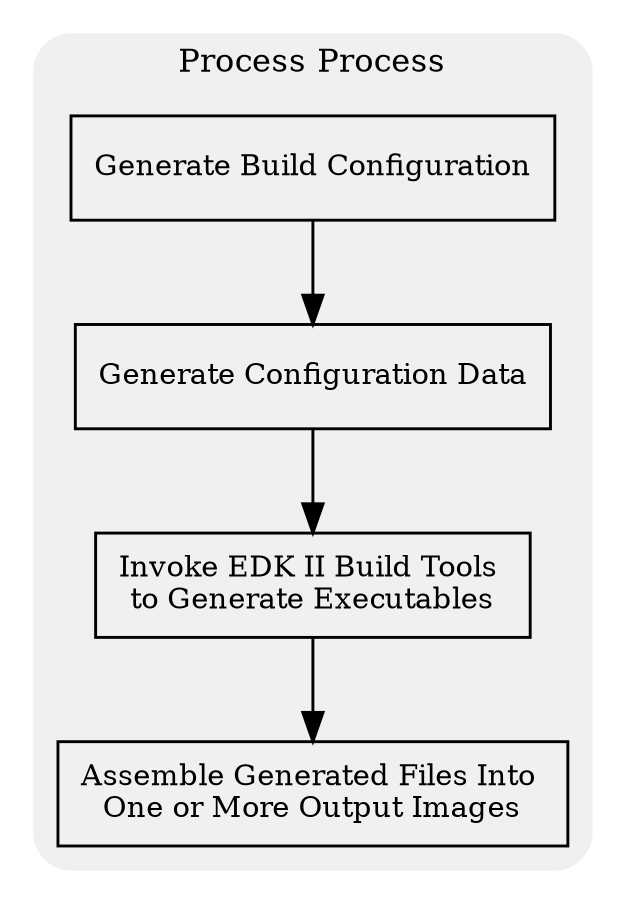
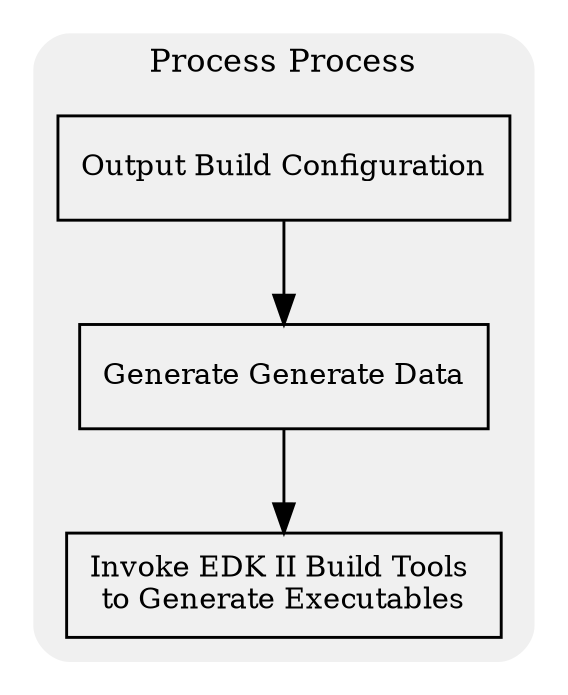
(313, 168) -> (284, 168)
(313, 377) -> (284, 377)
(313, 794) -> none
